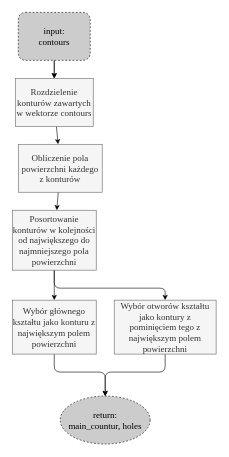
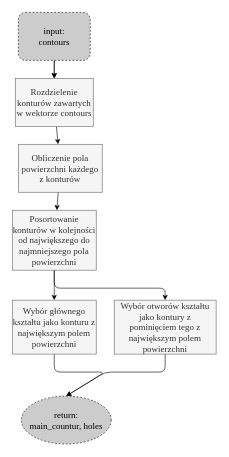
(105, 420) -> (66, 420)
